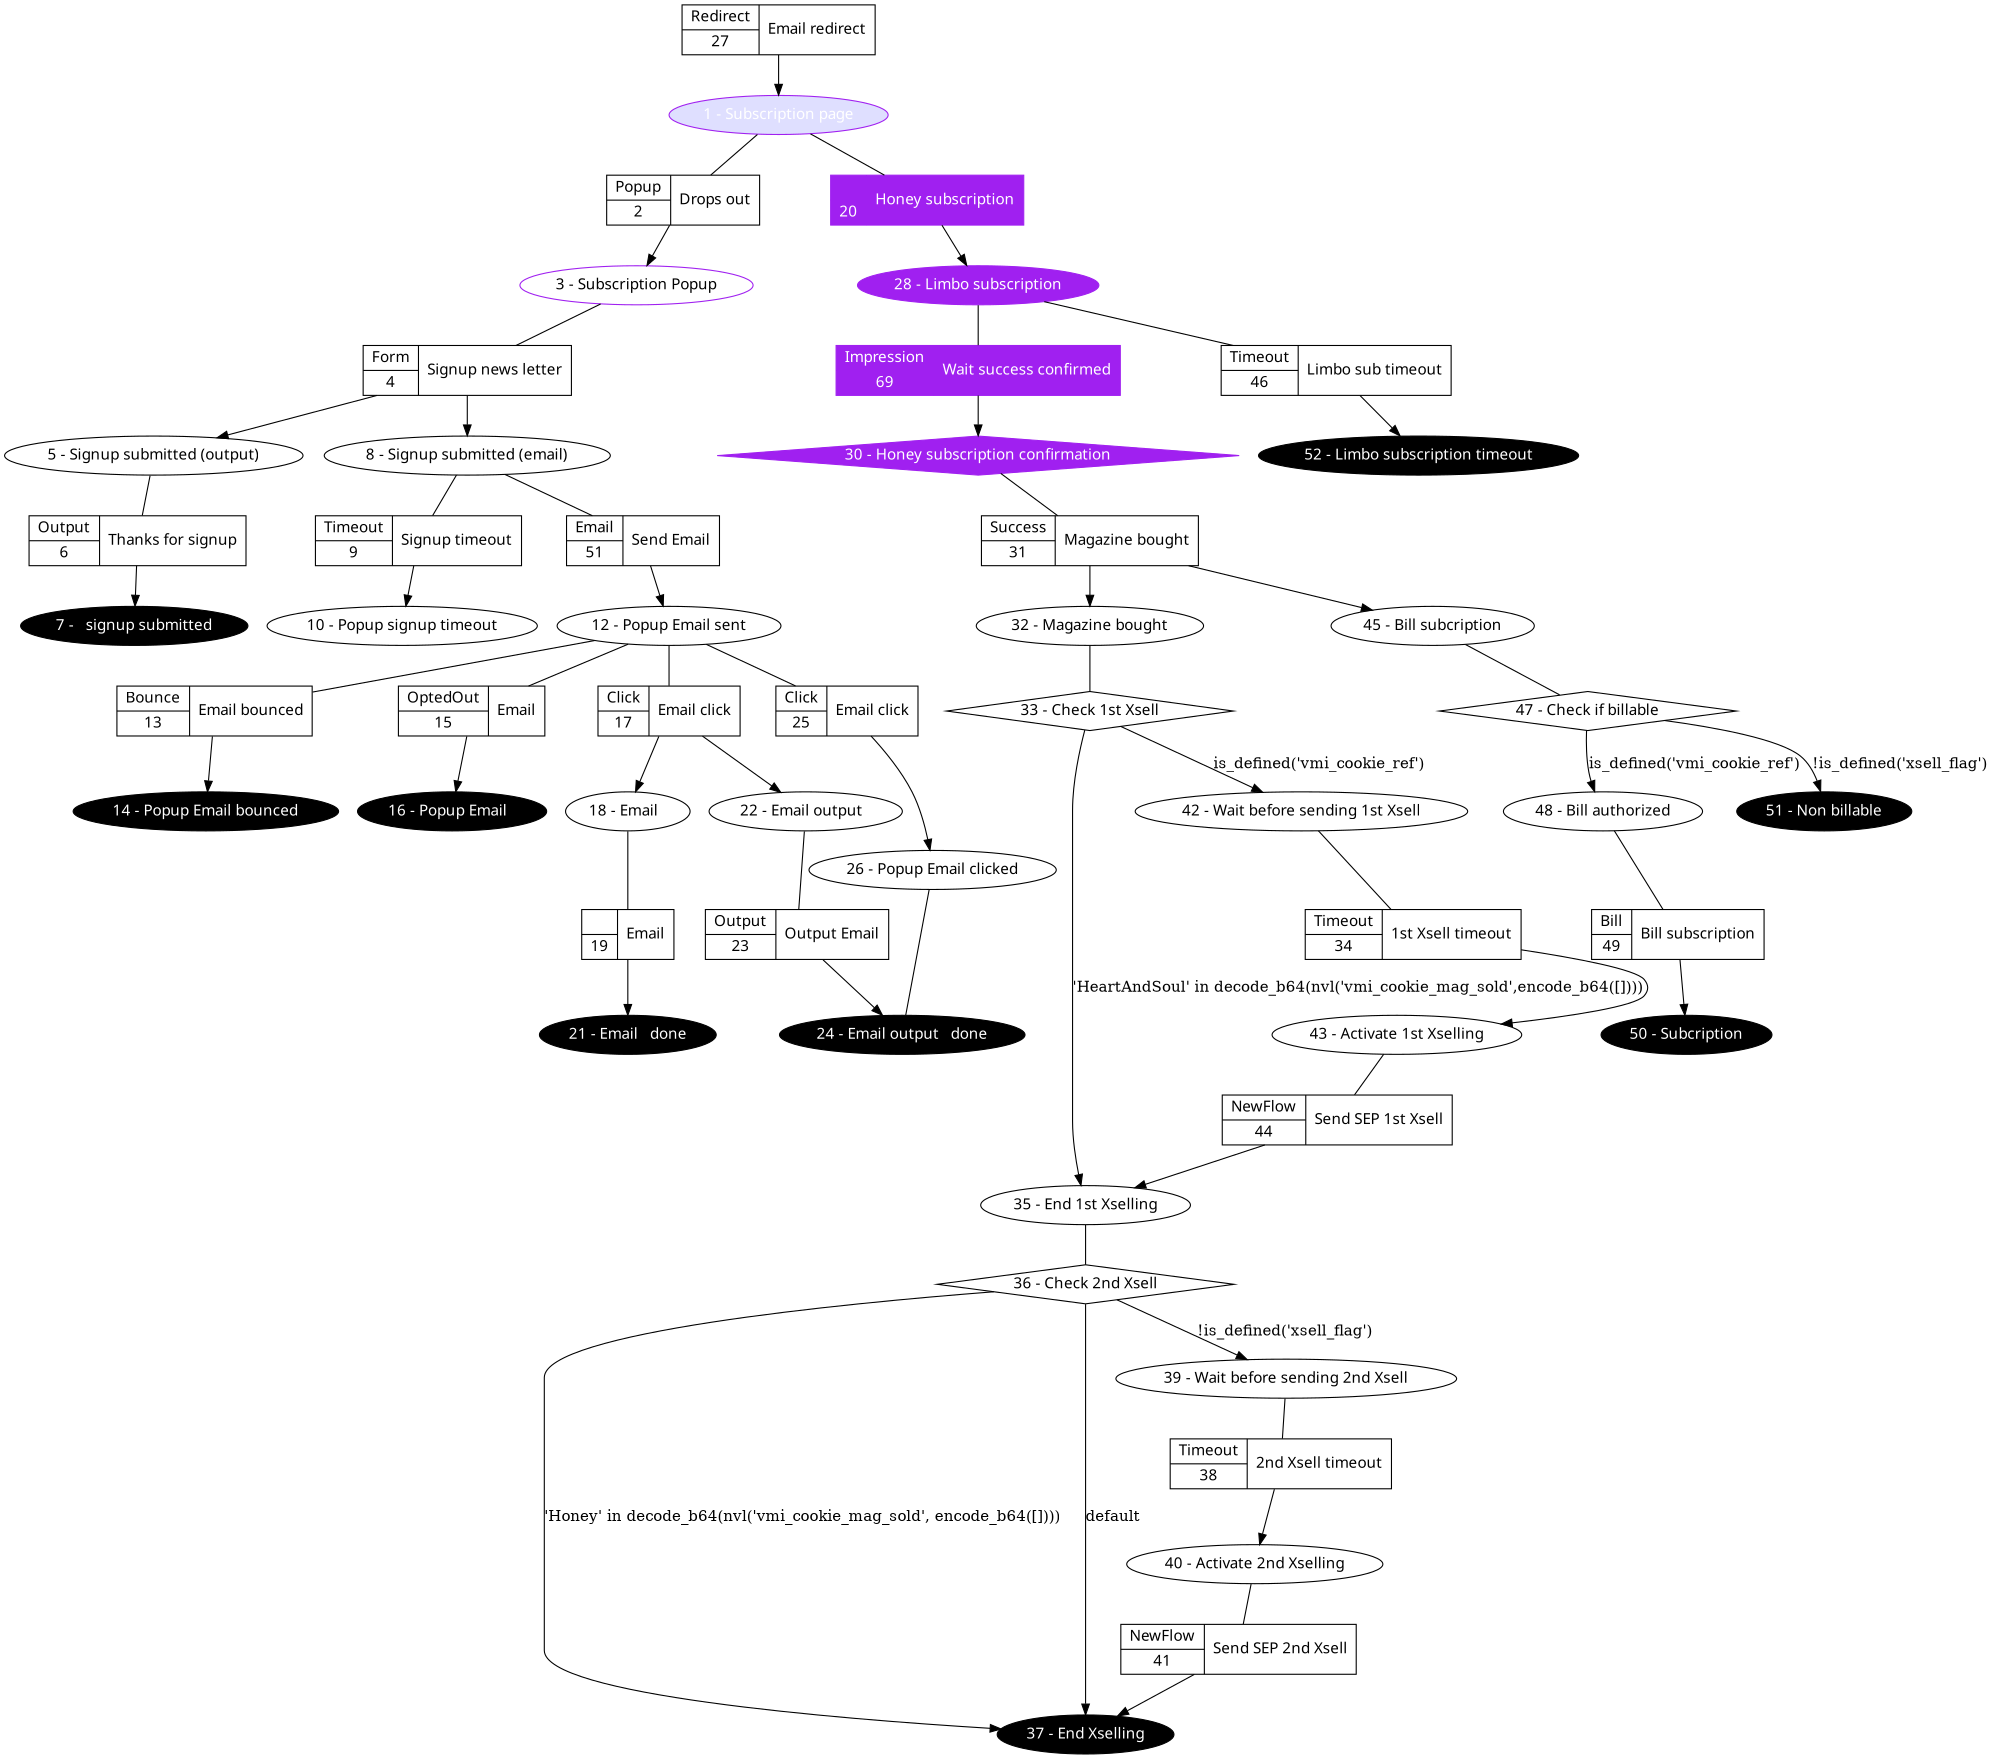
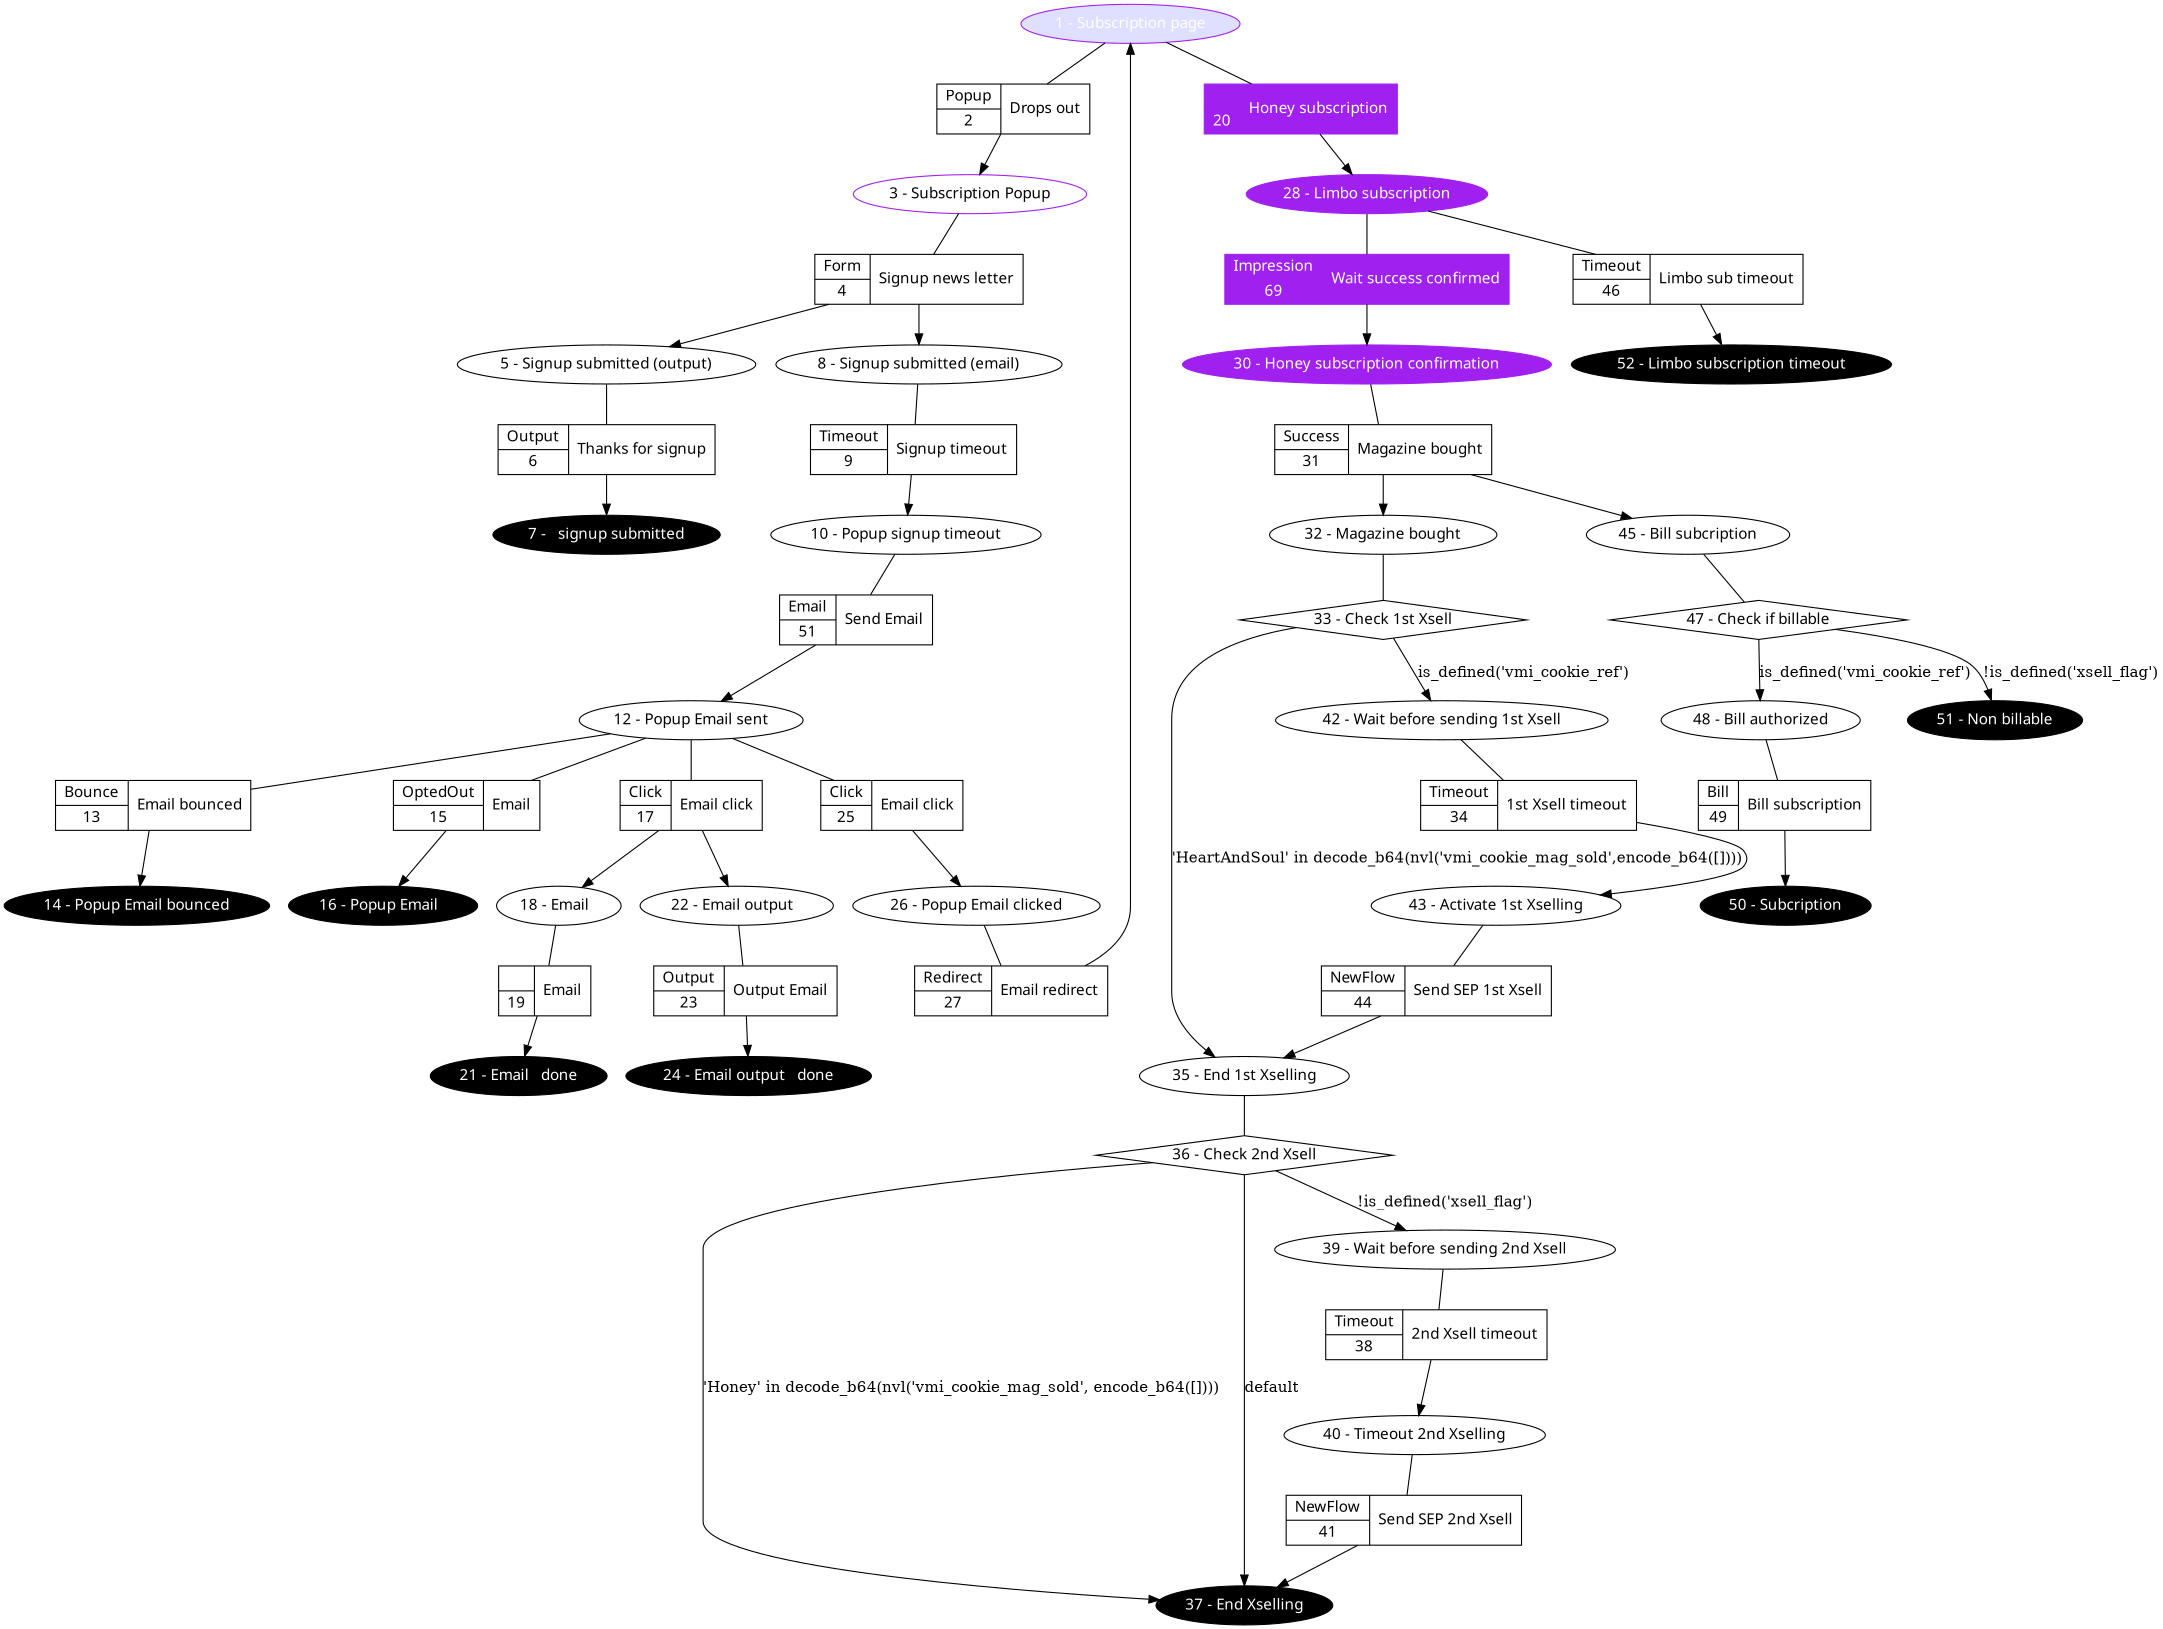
(978, 456) -> (1367, 364)
(549, 495) -> (883, 575)
(917, 952) -> (993, 946)
(1255, 1564) -> (1415, 1435)
